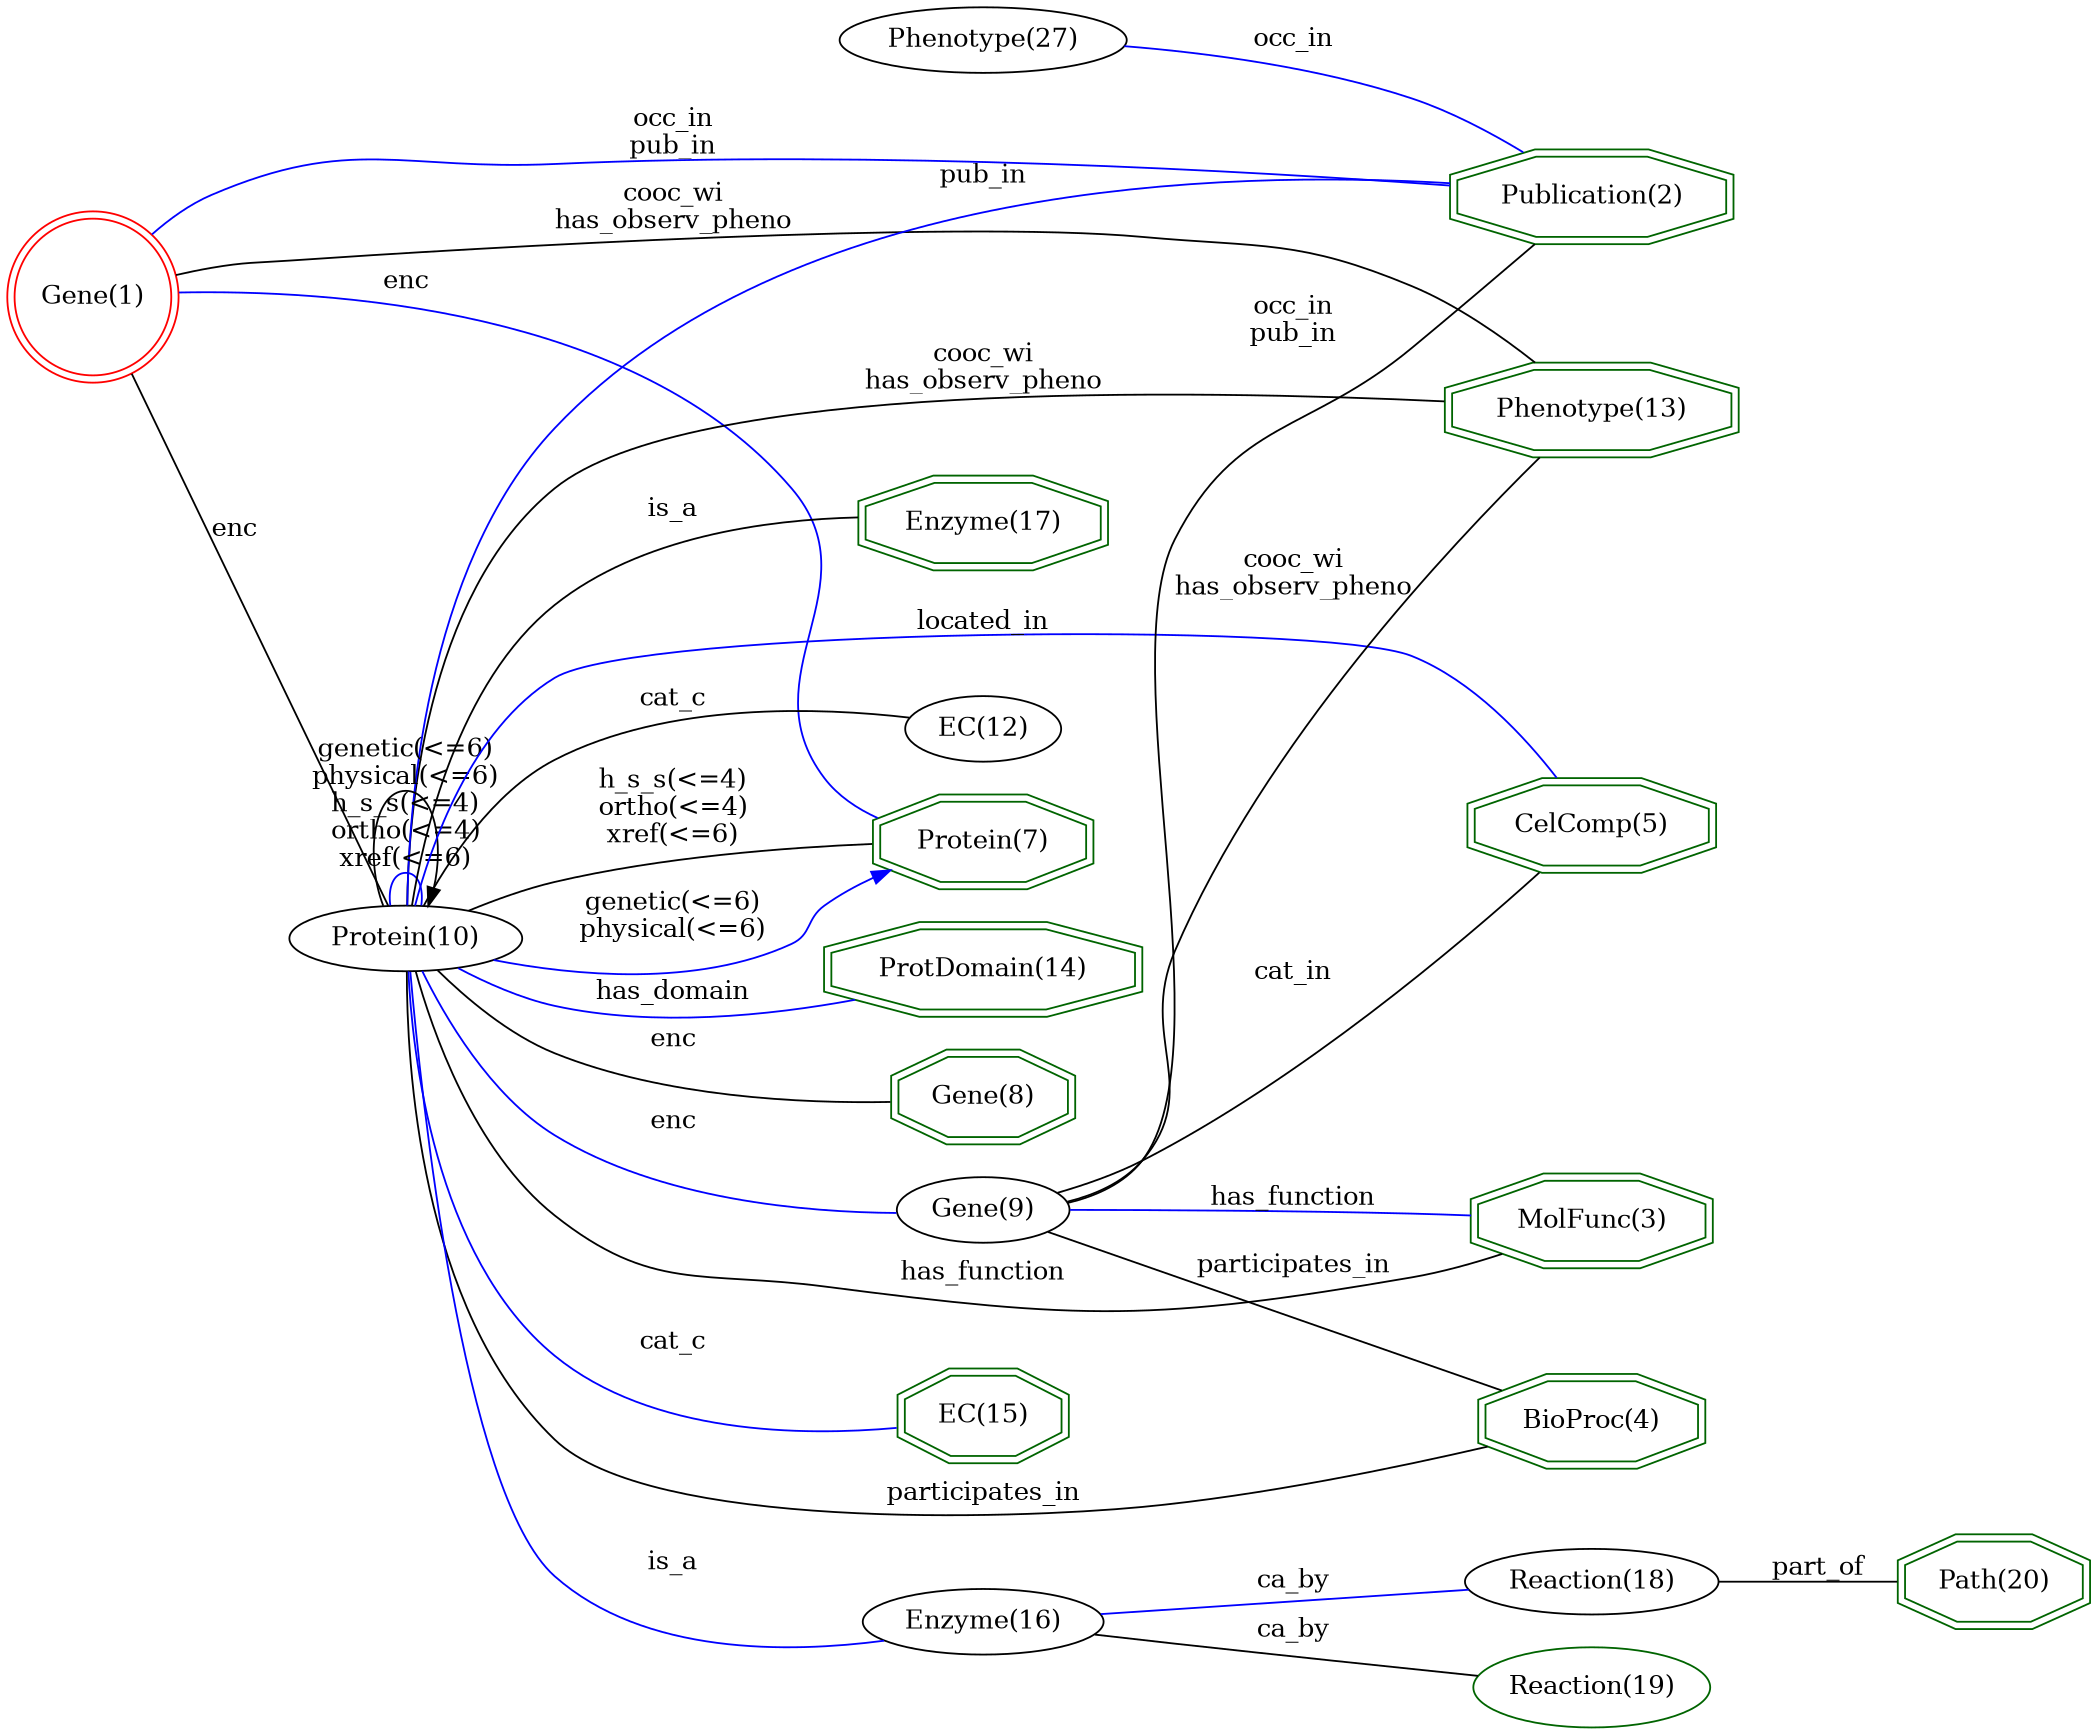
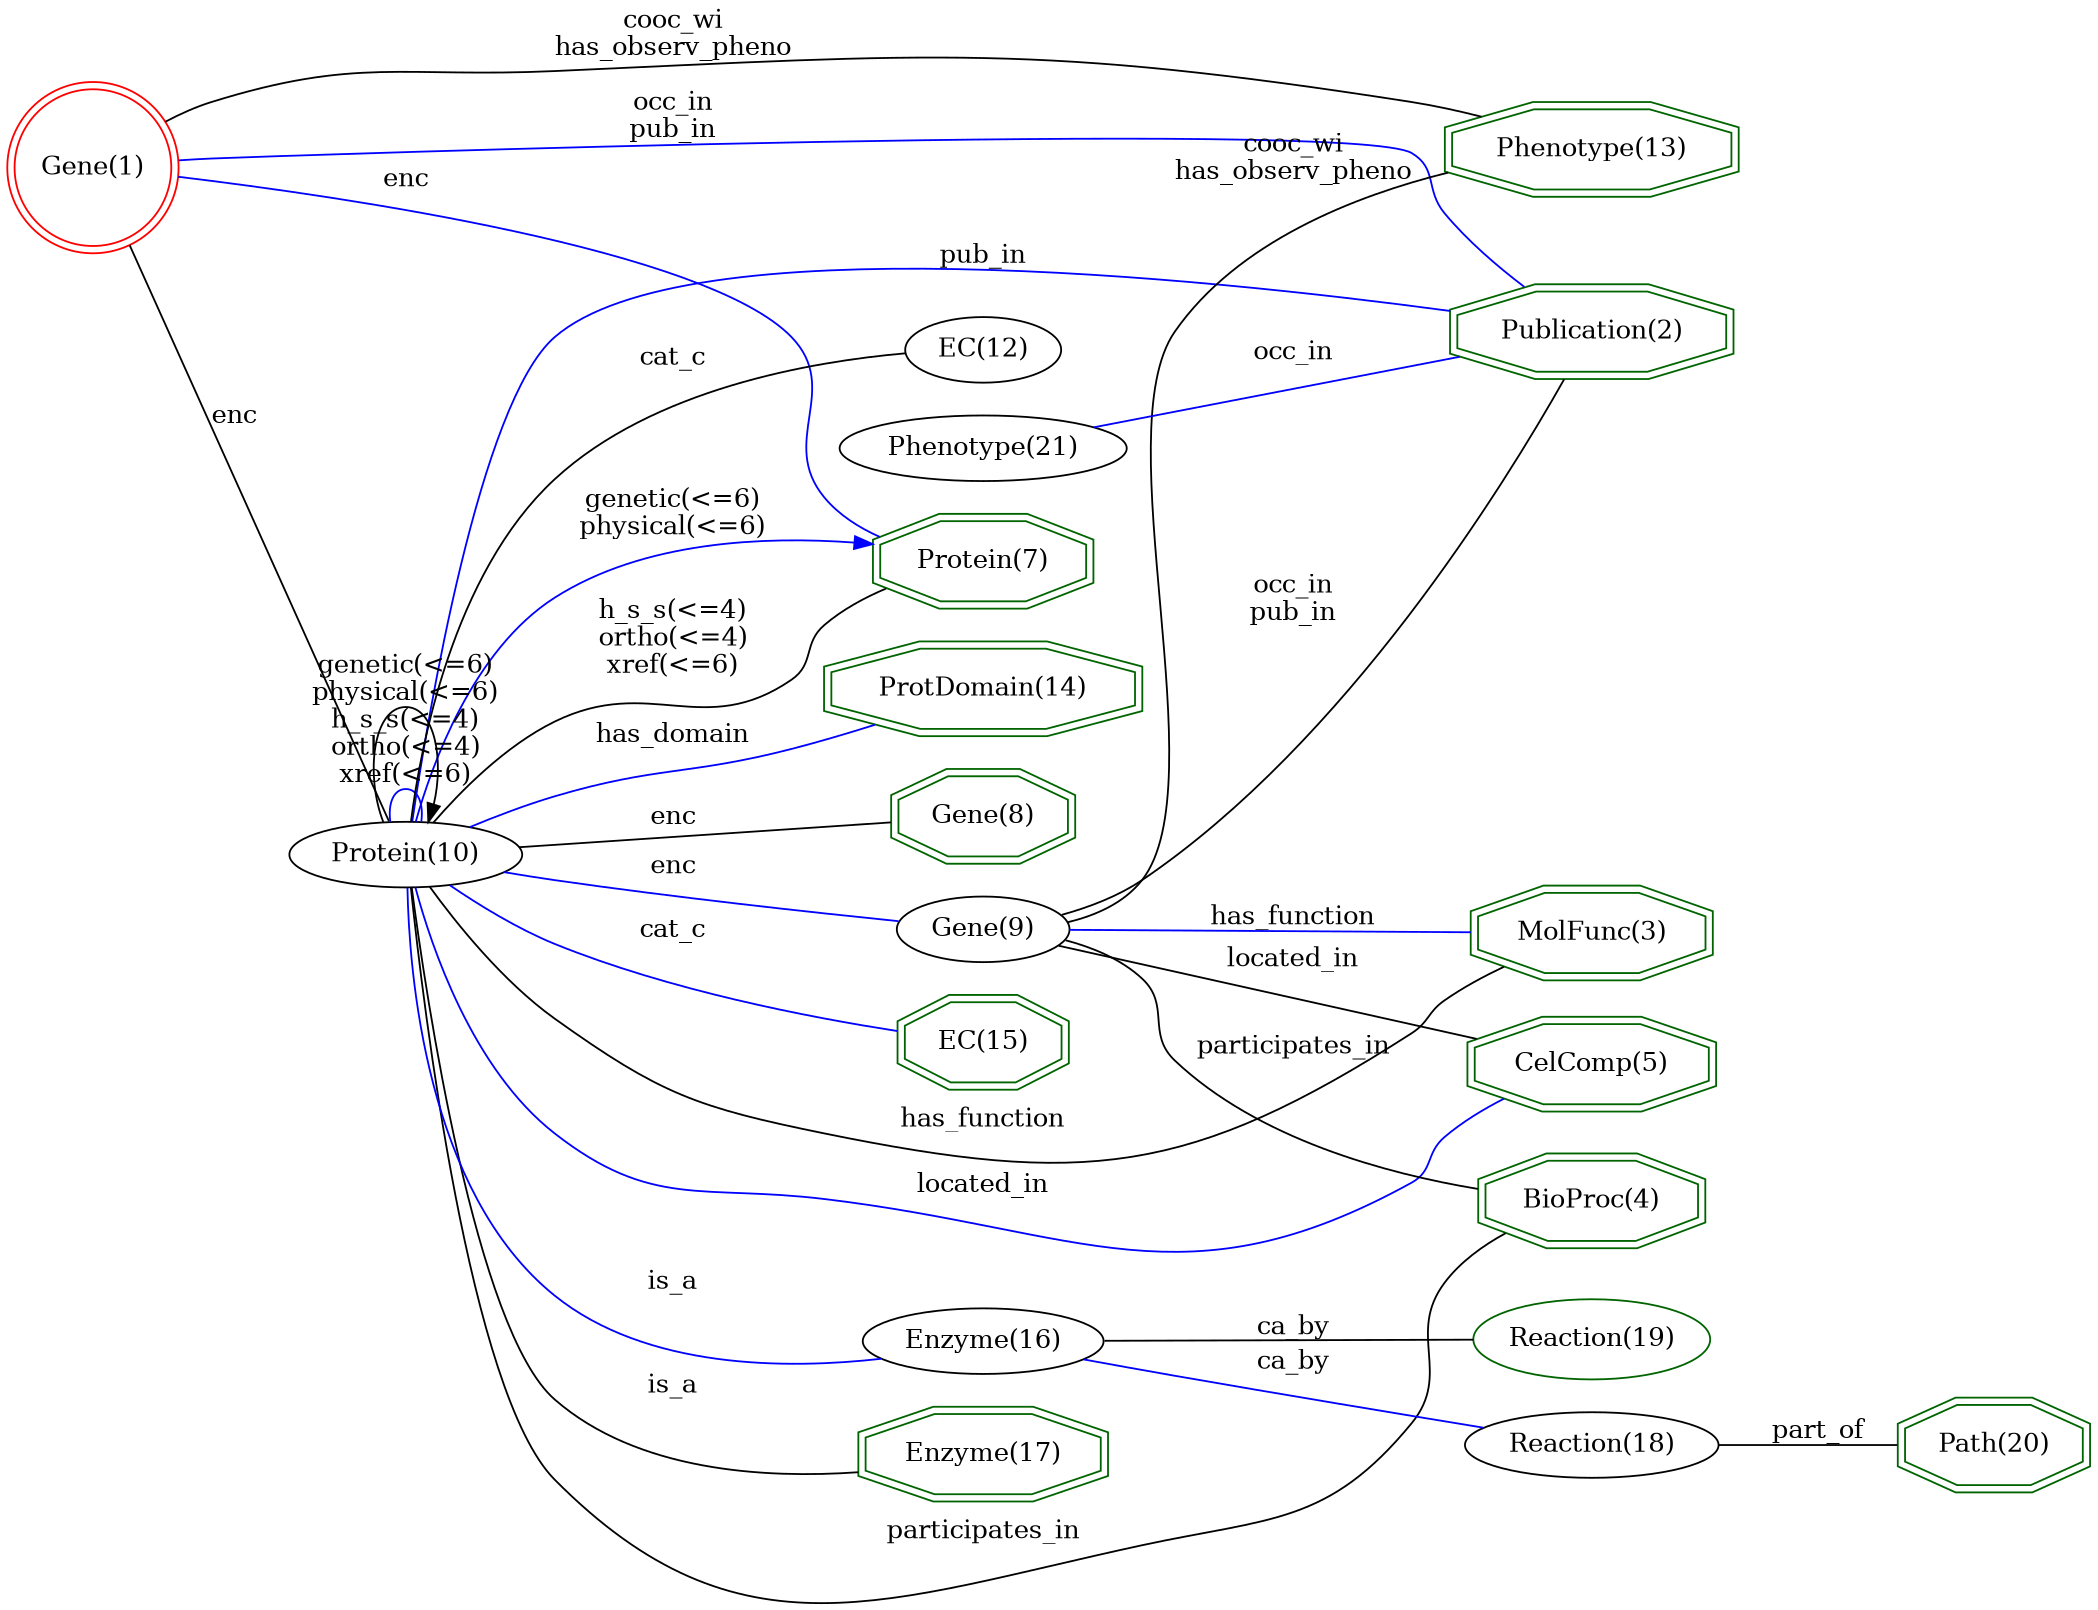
(983, 40) -> (983, 448)
(766, 420) -> none
(1293, 972) -> (1293, 959)
